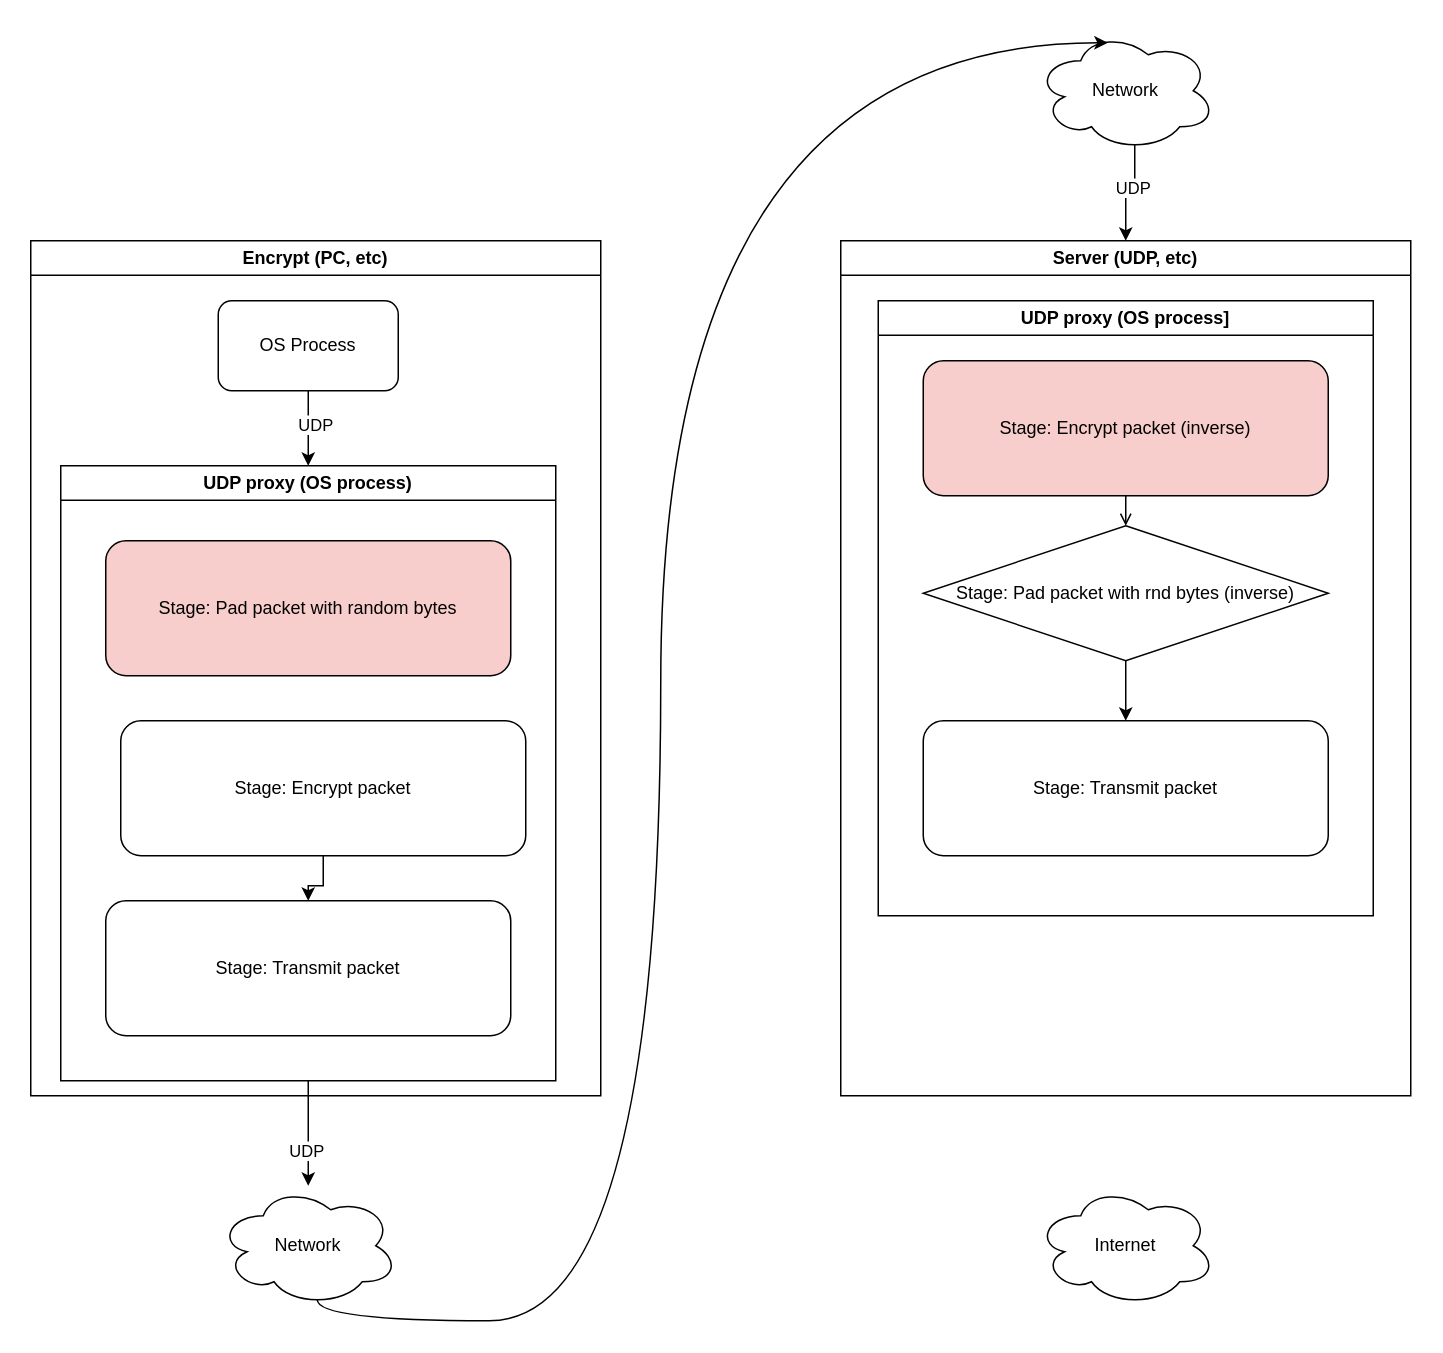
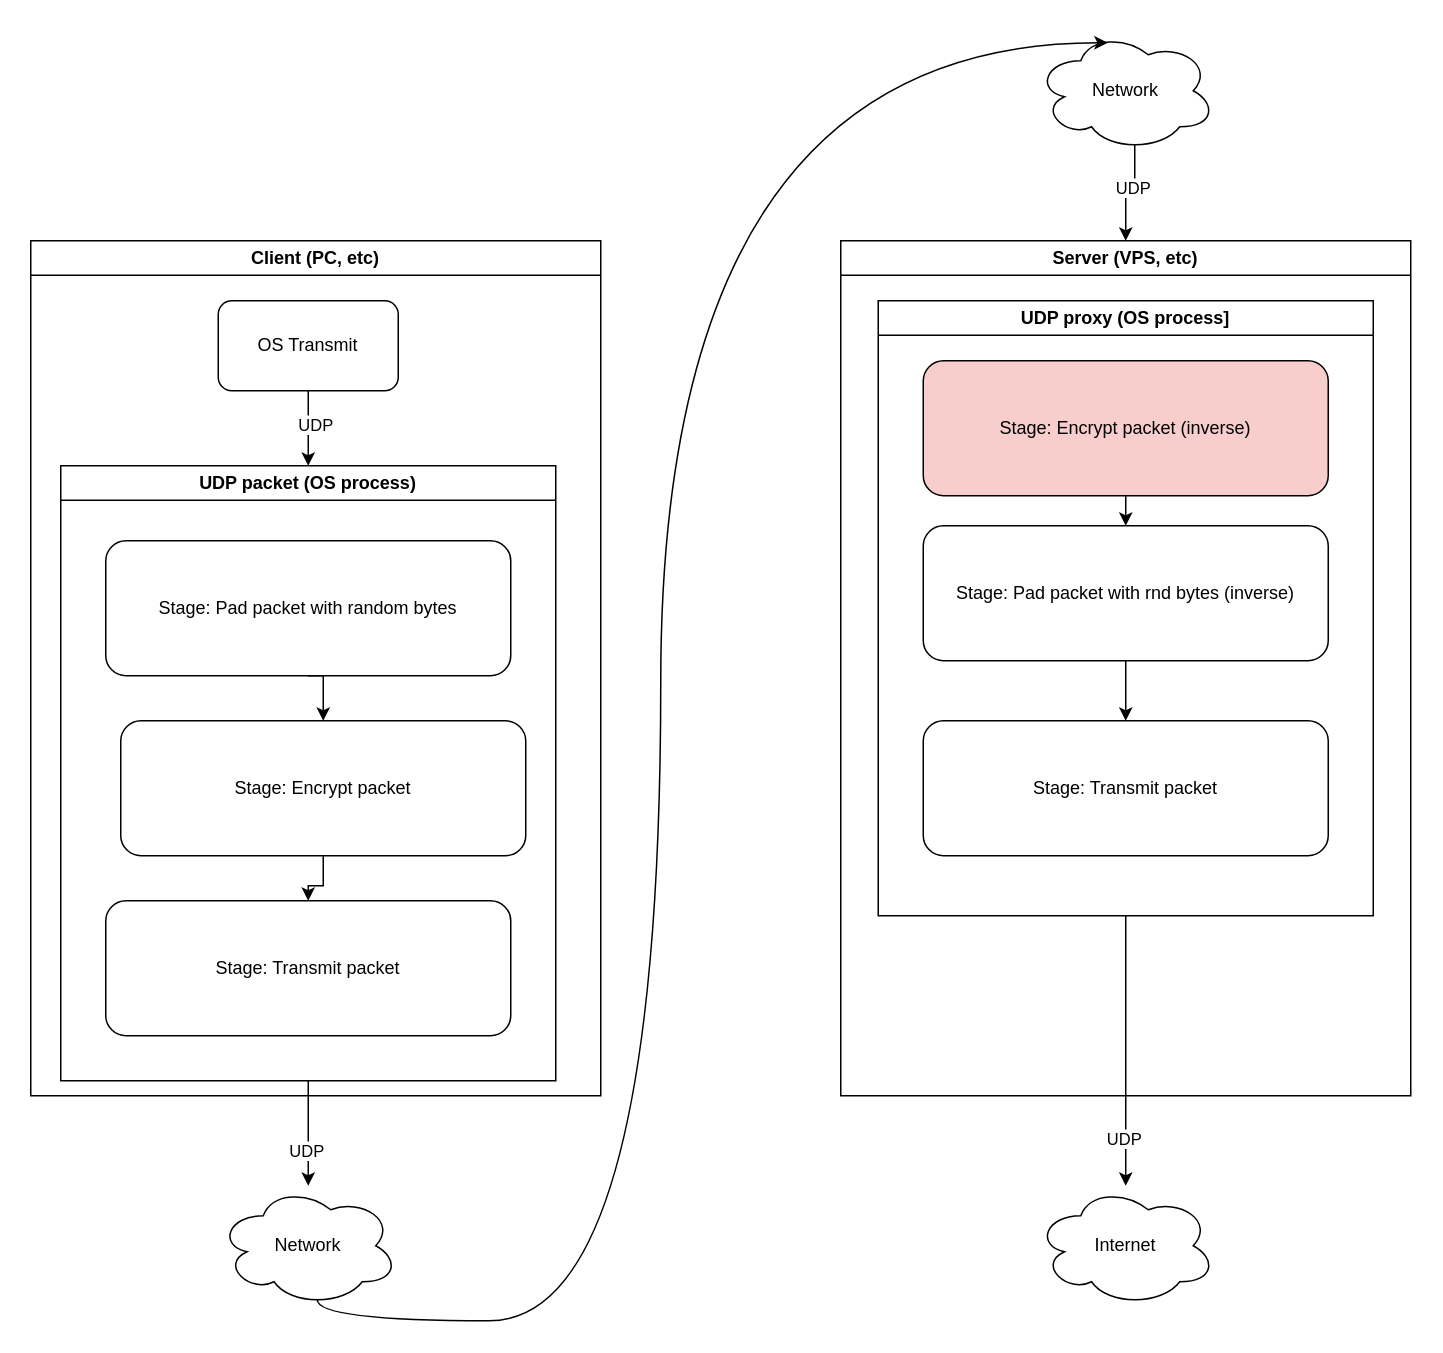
(316, 259) -> (316, 259)
(1126, 259) -> (1126, 259)
(308, 346) -> (308, 346)
(308, 484) -> (308, 484)
(1126, 516) -> (1126, 514)
(1126, 593) -> (1126, 593)
(308, 608) -> (308, 608)
none -> (323, 692)
none -> (1126, 1047)
